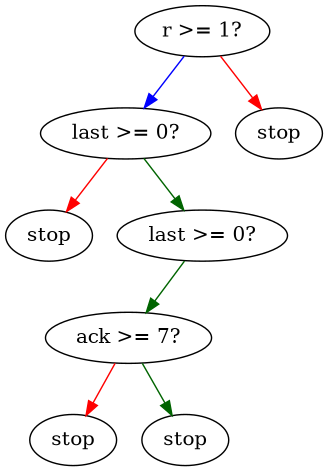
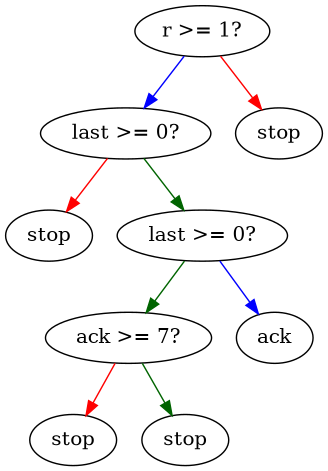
none -> (275, 338)
